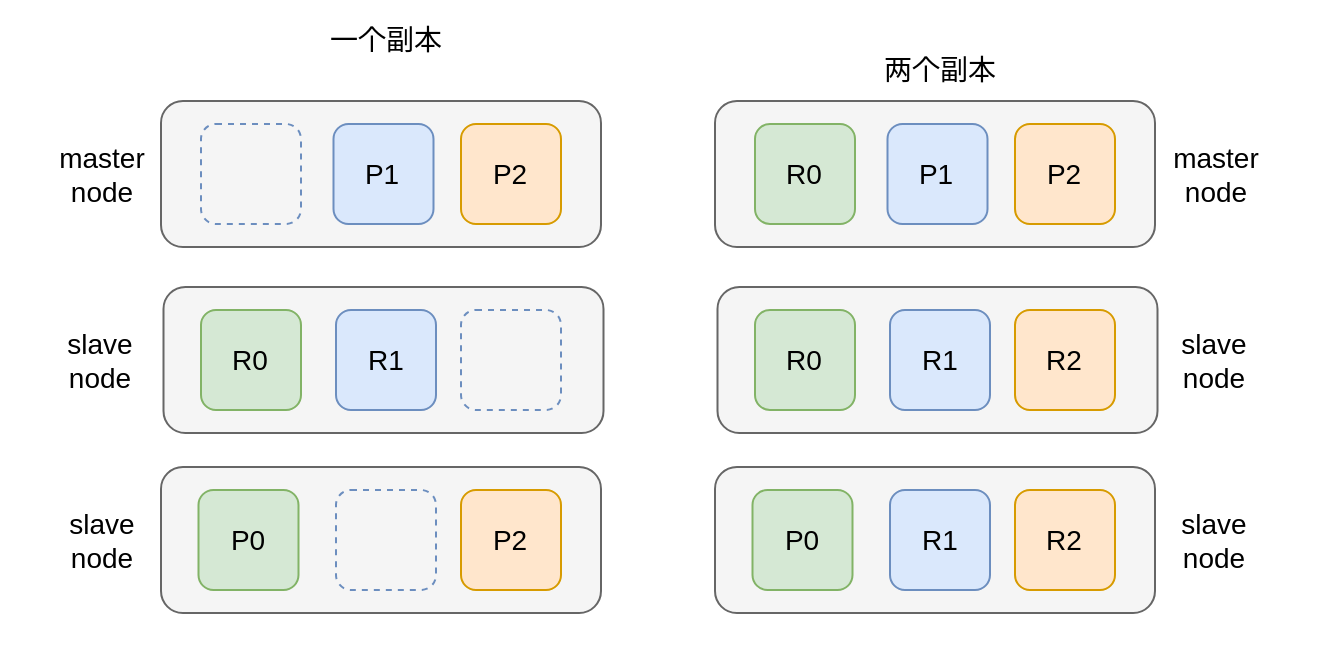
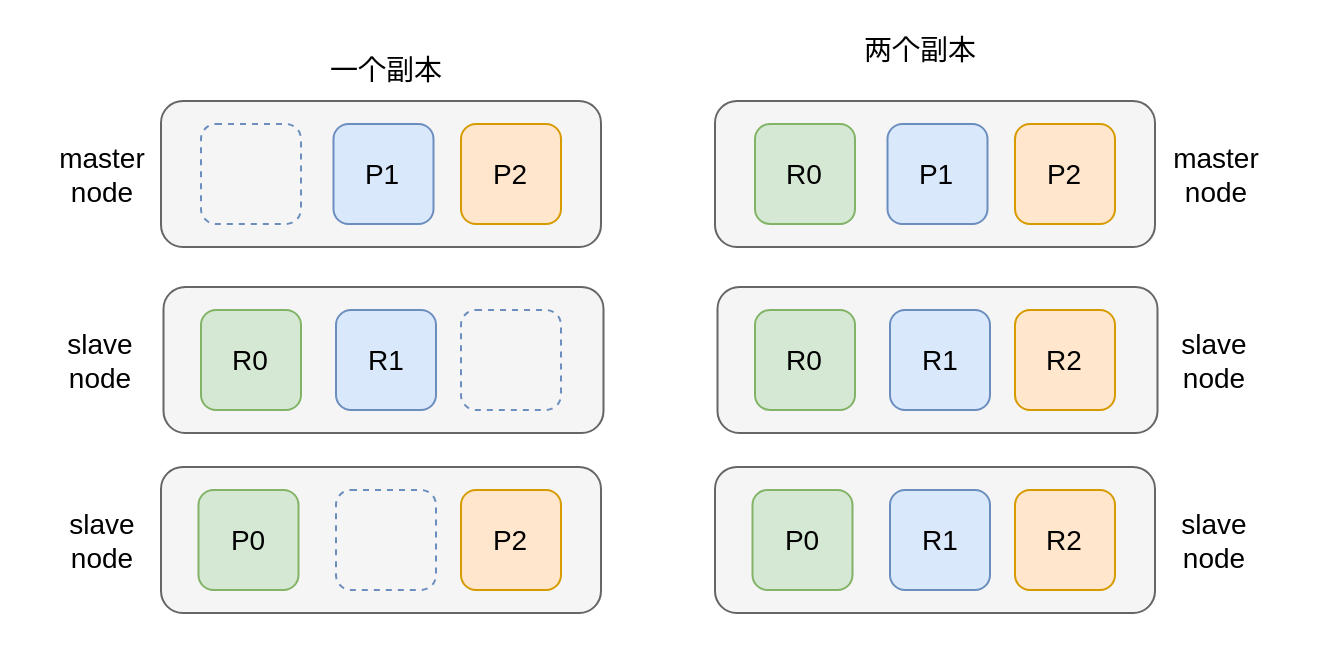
(386, 41) -> (386, 71)
(940, 71) -> (920, 51)
